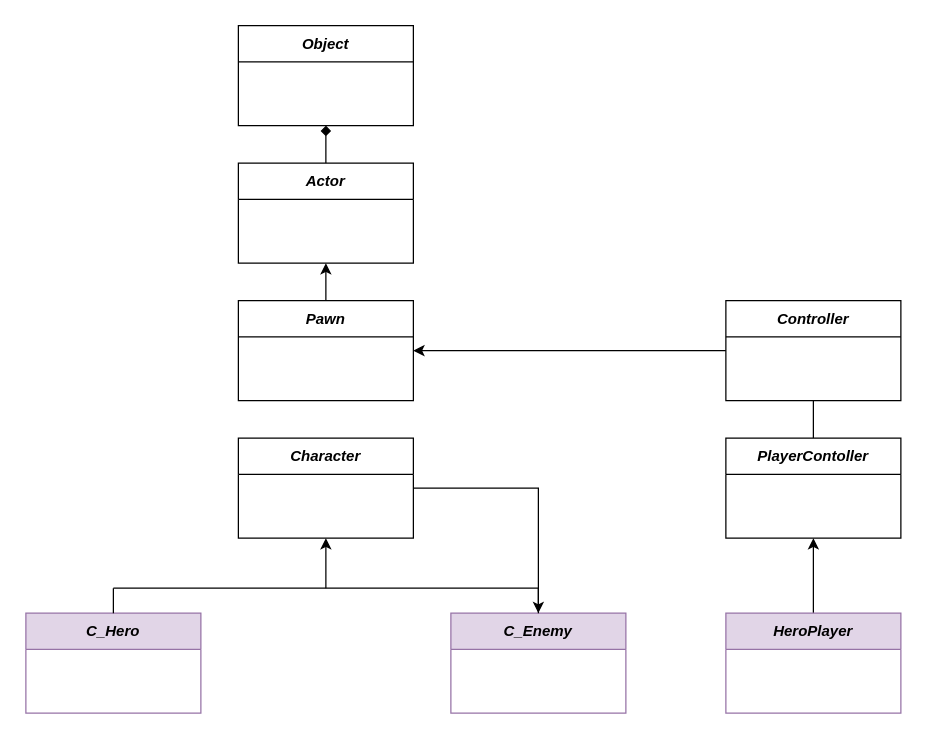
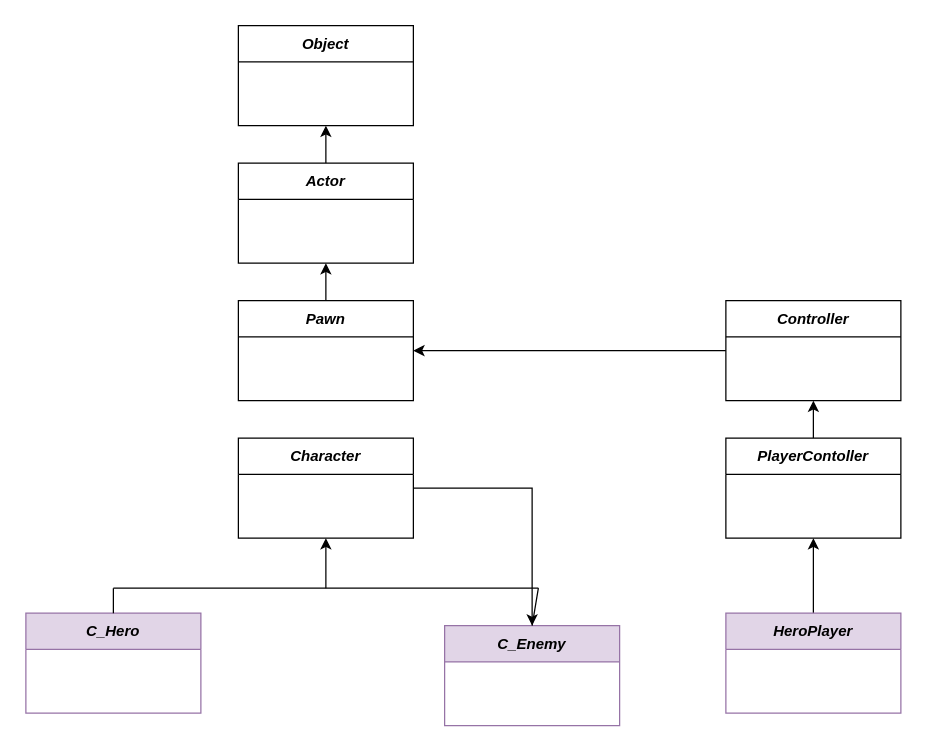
(326, 136) -> (326, 136)
(813, 407) -> (813, 410)
(538, 663) -> (532, 676)
